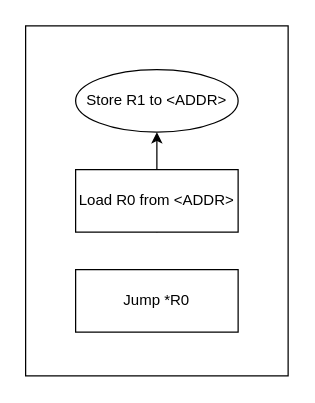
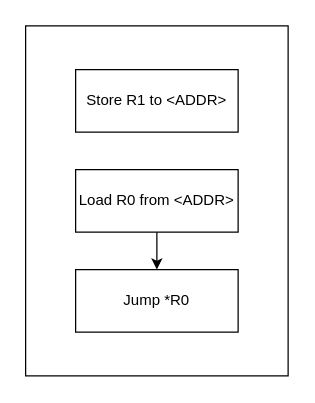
(157, 101) -> (157, 101)
(157, 155) -> (157, 246)
